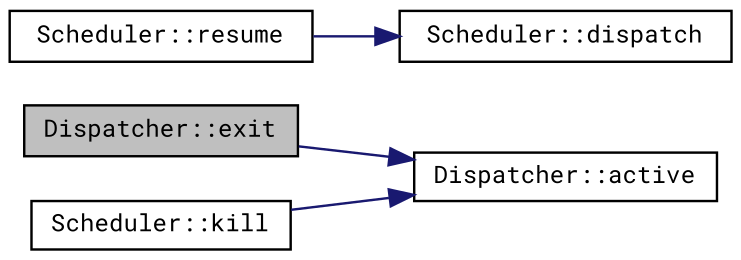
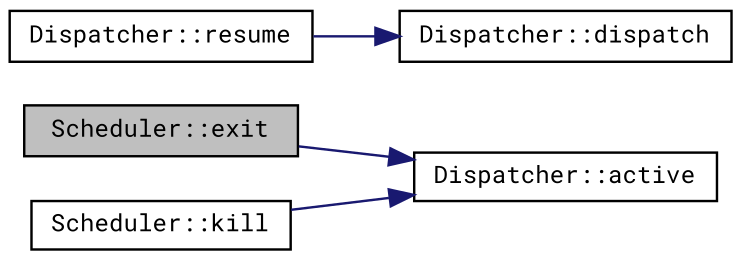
(161, 36) -> (161, 36)
(566, 36) -> (566, 36)
(161, 131) -> (161, 131)
